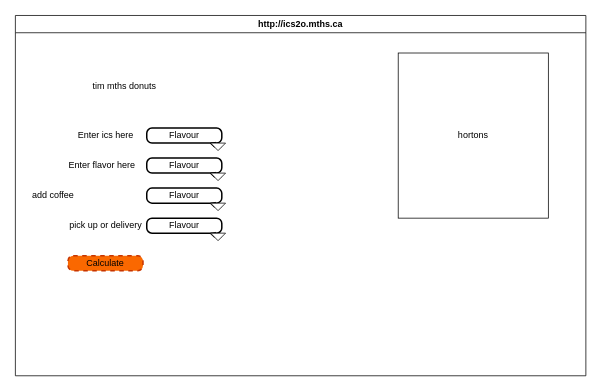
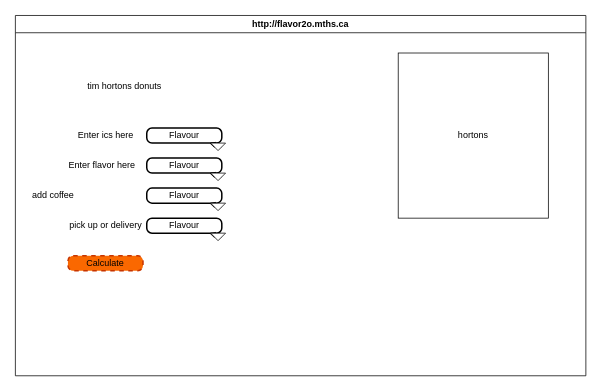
(300, 24) -> (300, 24)
(125, 87) -> (125, 87)
